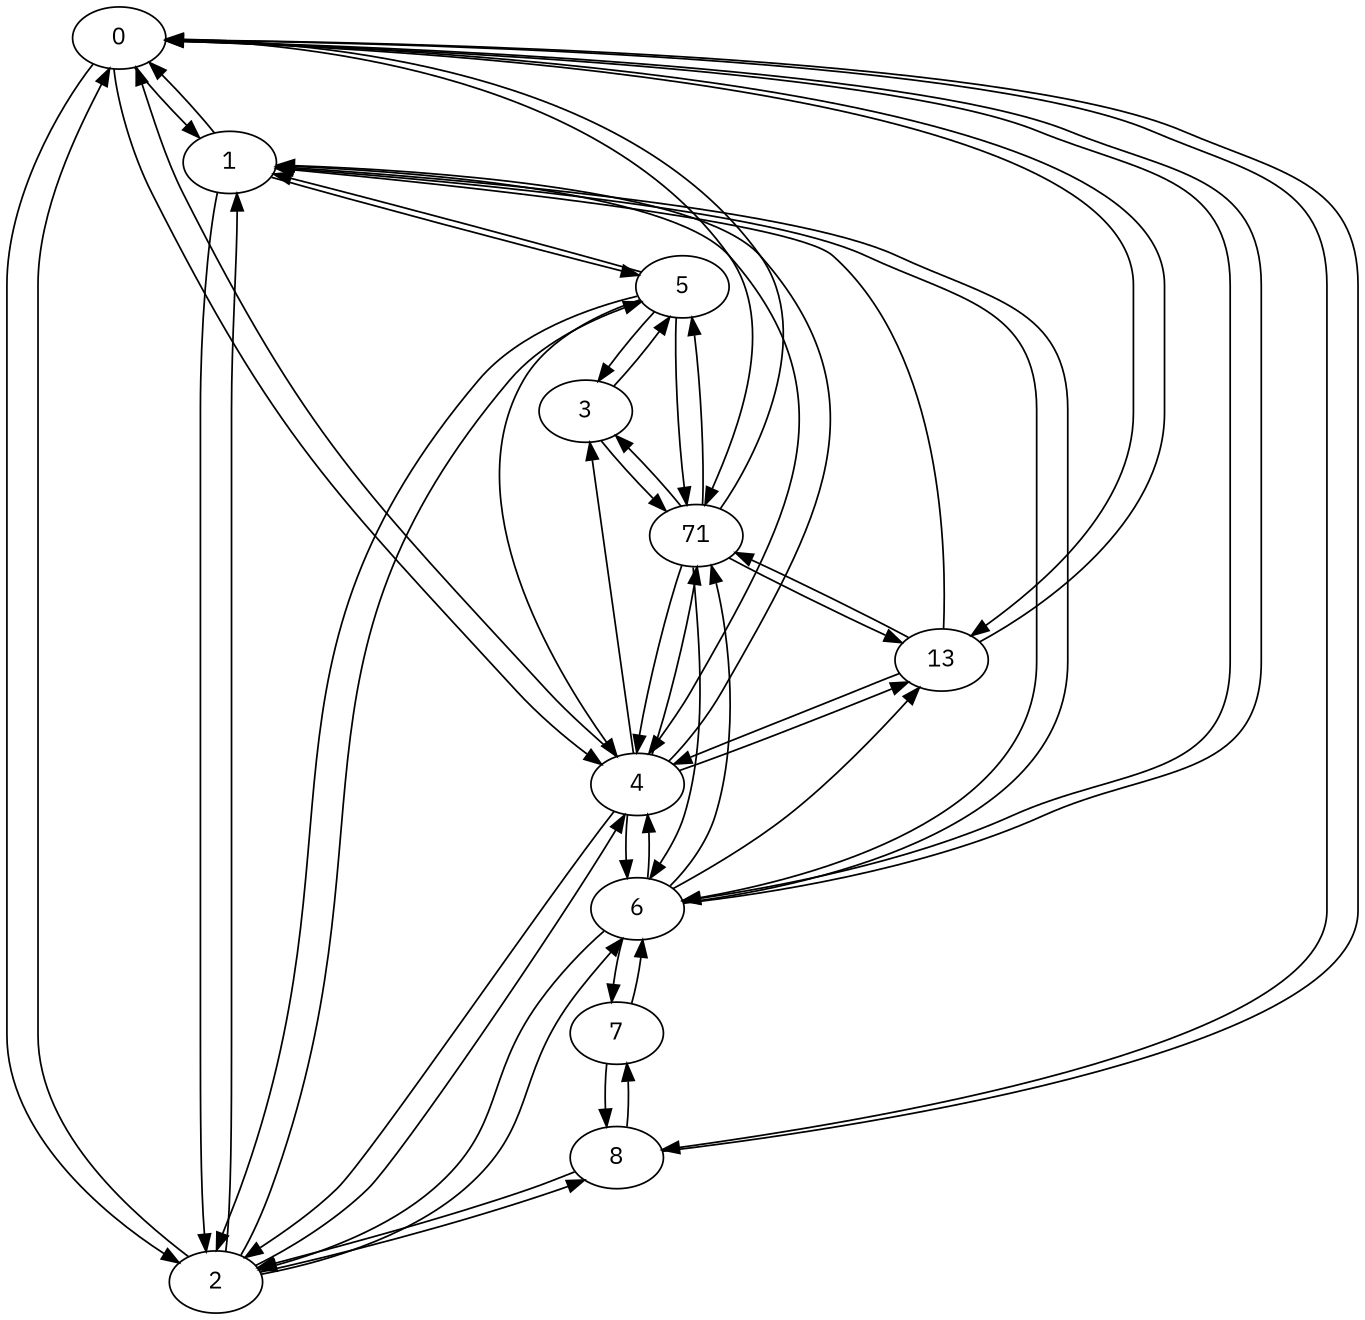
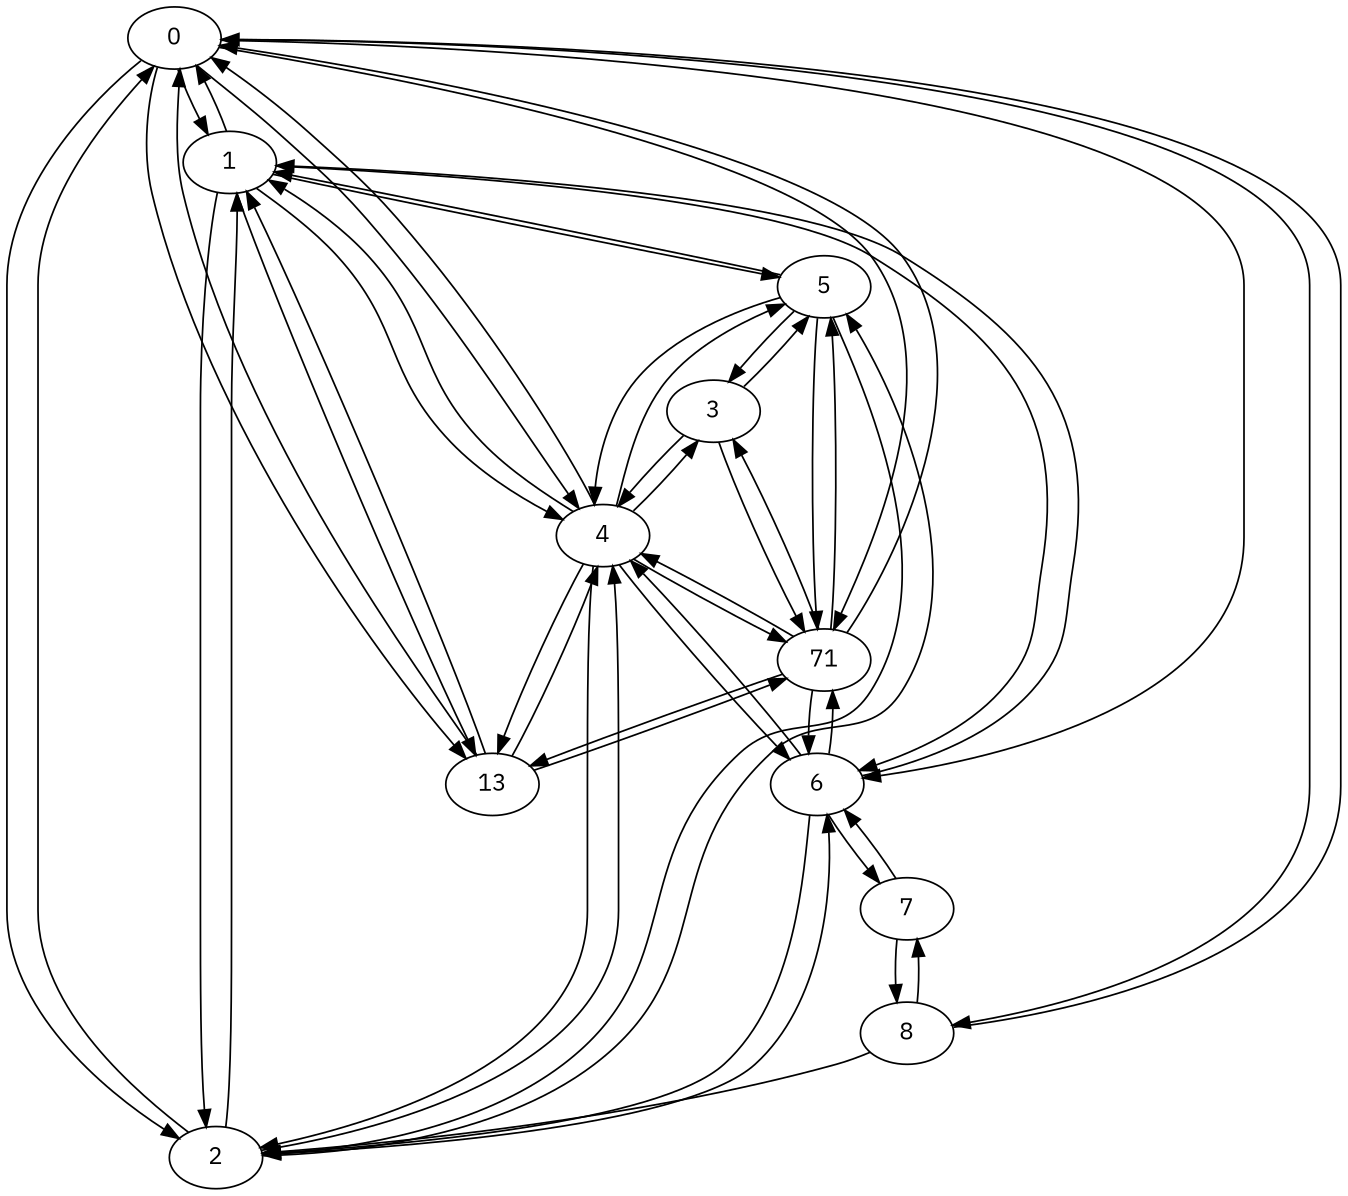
(1248, 226) -> none
none -> (663, 385)
none -> (656, 463)
(799, 806) -> (347, 469)
(415, 1233) -> none
